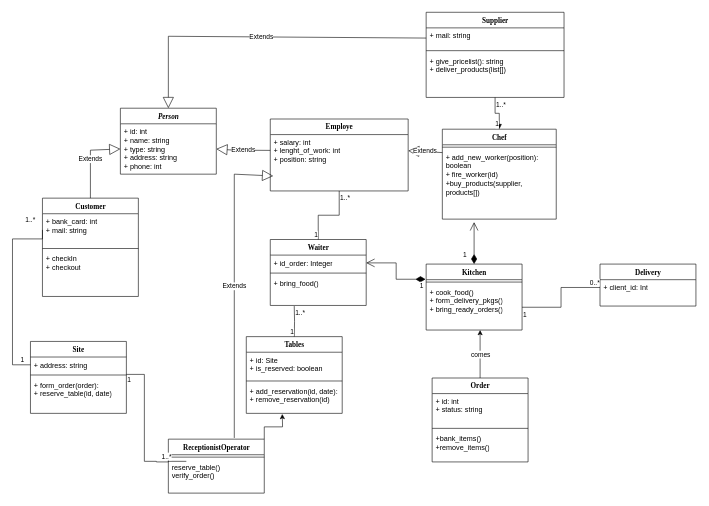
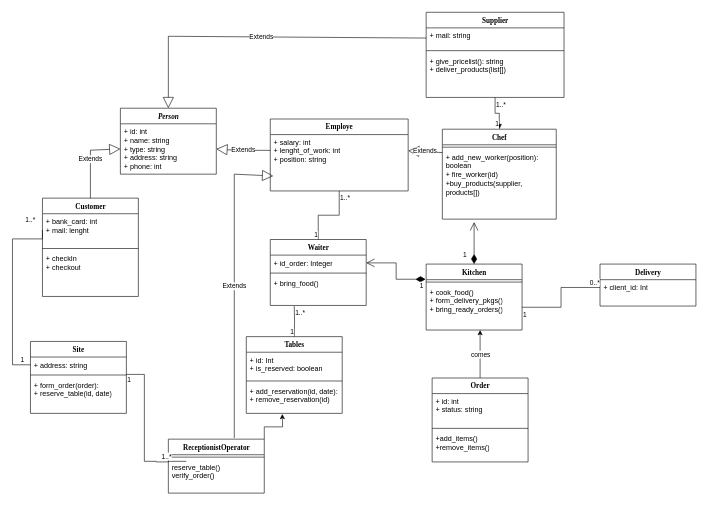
(74, 227) -> (74, 227)
(290, 365) -> (290, 365)
(465, 444) -> (465, 444)
